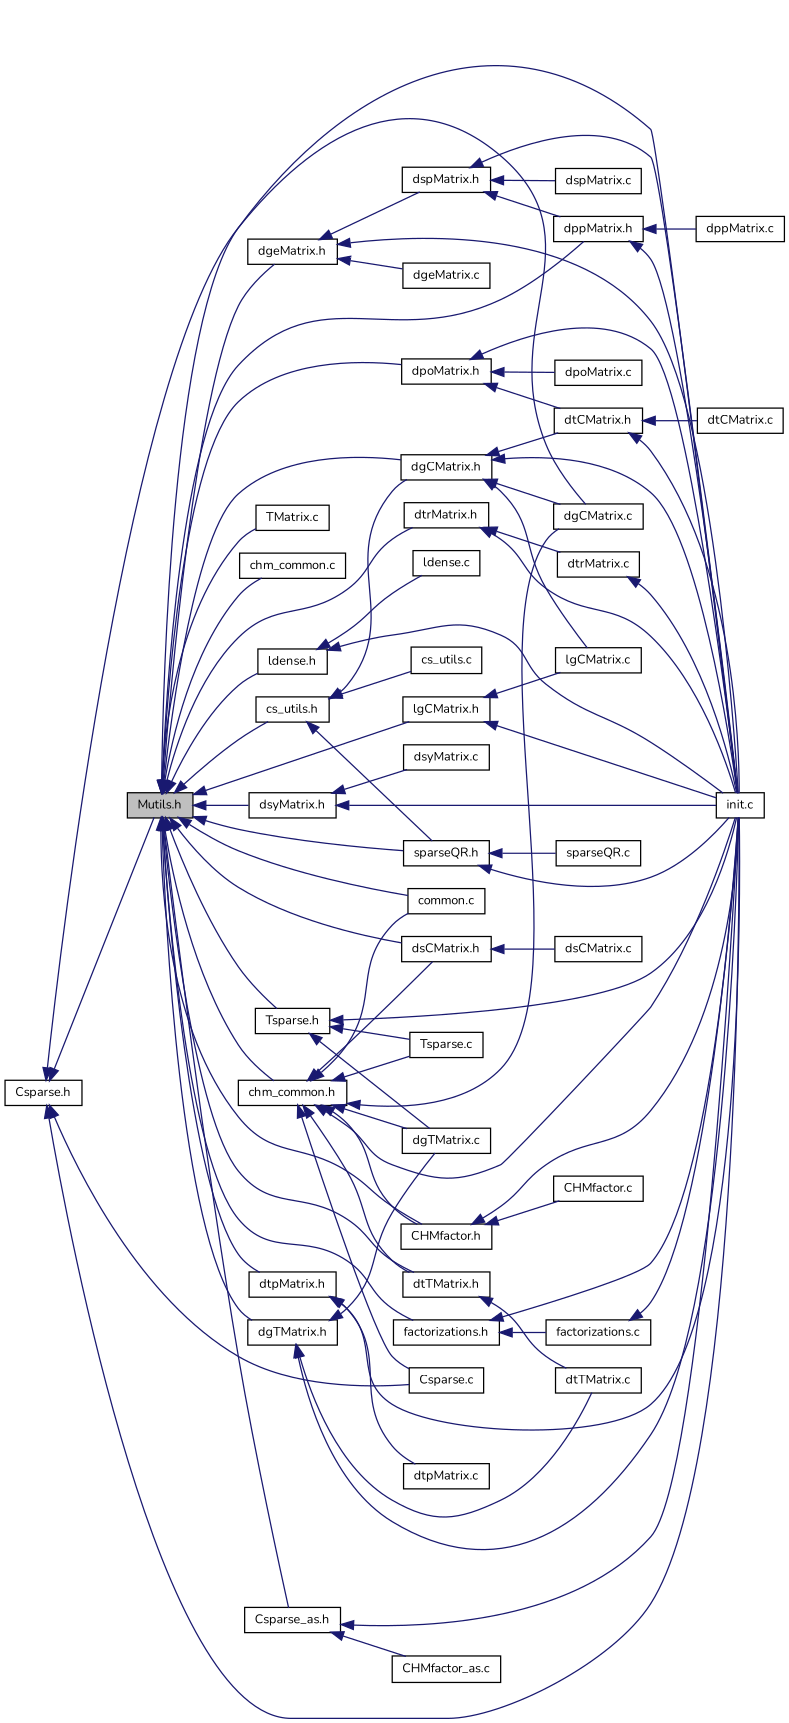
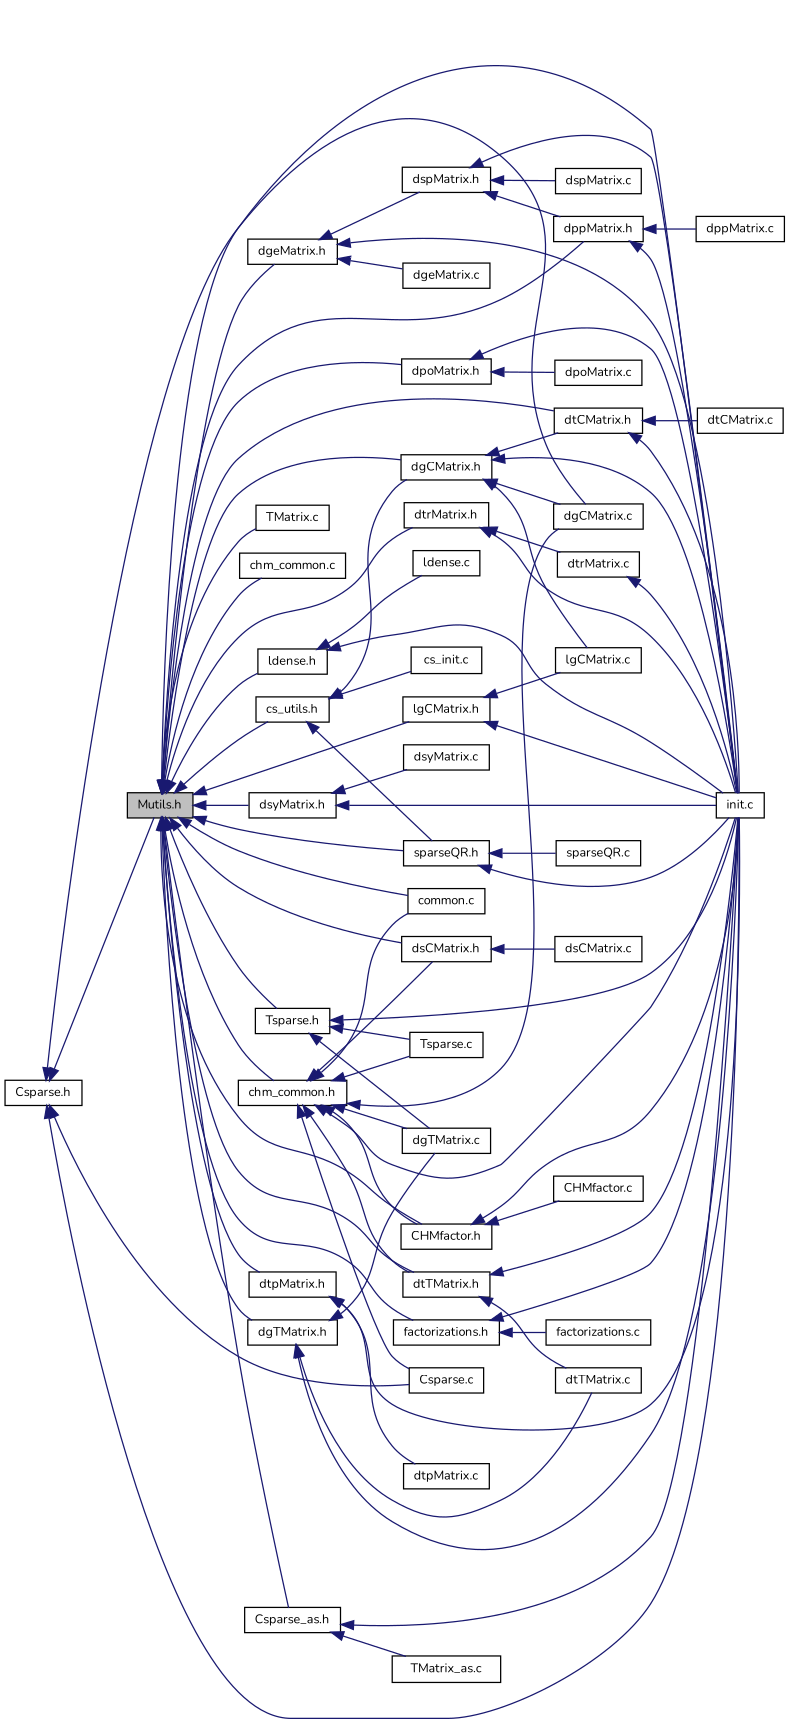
(525, 397) -> (237, 461)
(446, 660) -> (446, 660)
(712, 1071) -> (695, 1098)
(446, 1669) -> (446, 1669)
